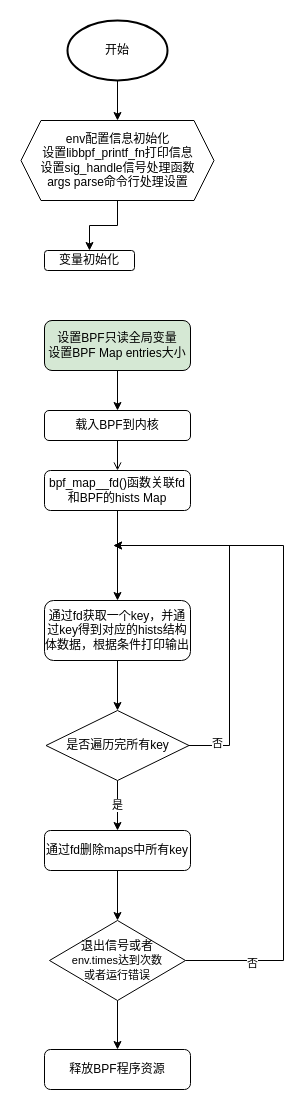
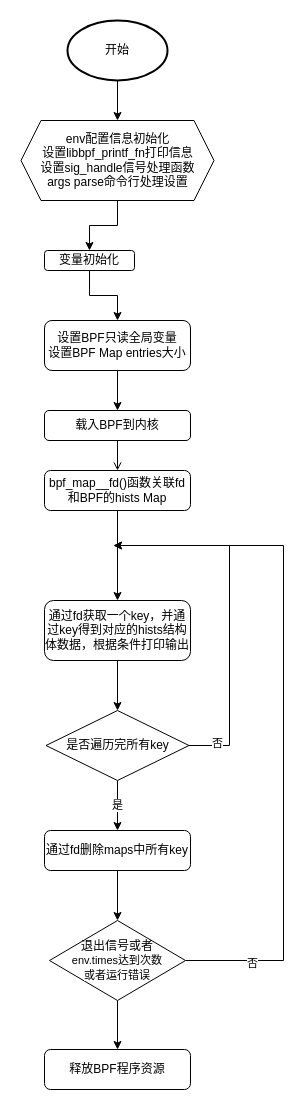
none -> (100, 296)
(118, 346) -> (118, 346)
